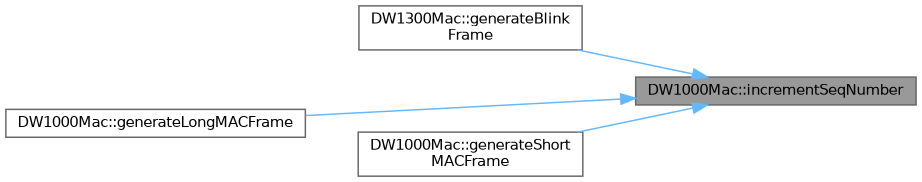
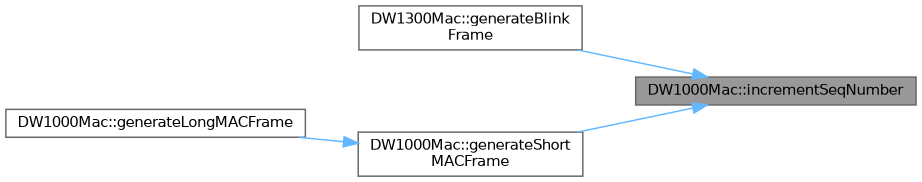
(463, 107) -> (321, 140)
